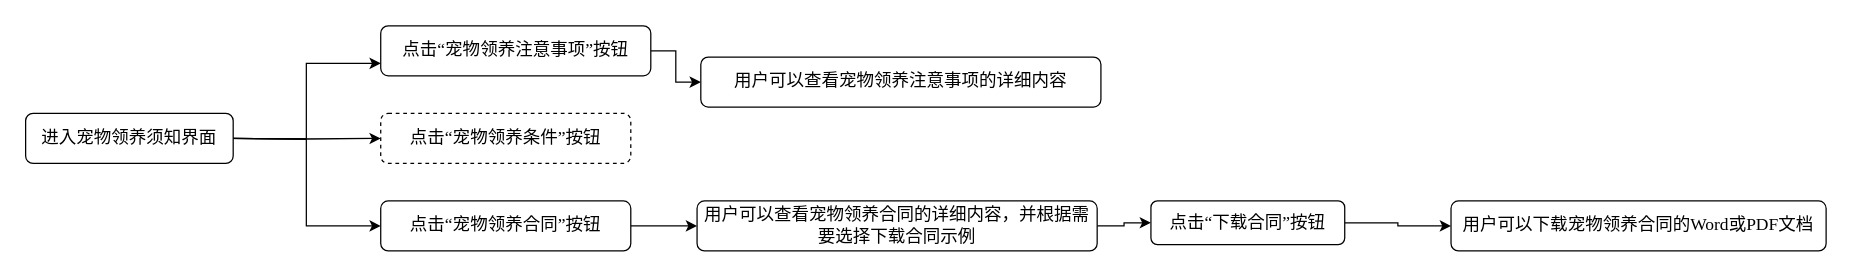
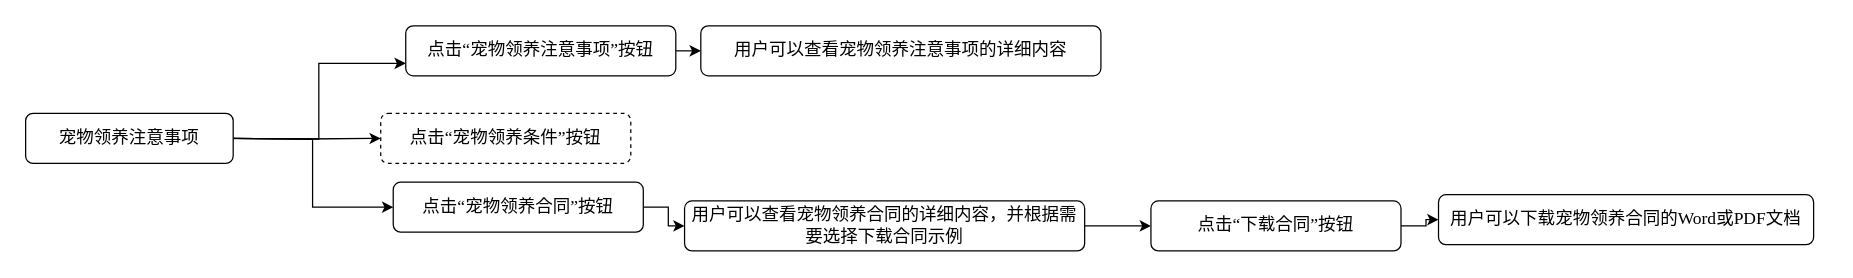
(516, 51) -> (541, 51)
(901, 82) -> (901, 51)
(129, 138) -> (129, 138)
(1248, 223) -> (1276, 226)
(506, 226) -> (518, 207)
(897, 226) -> (884, 226)
(1638, 226) -> (1626, 219)
